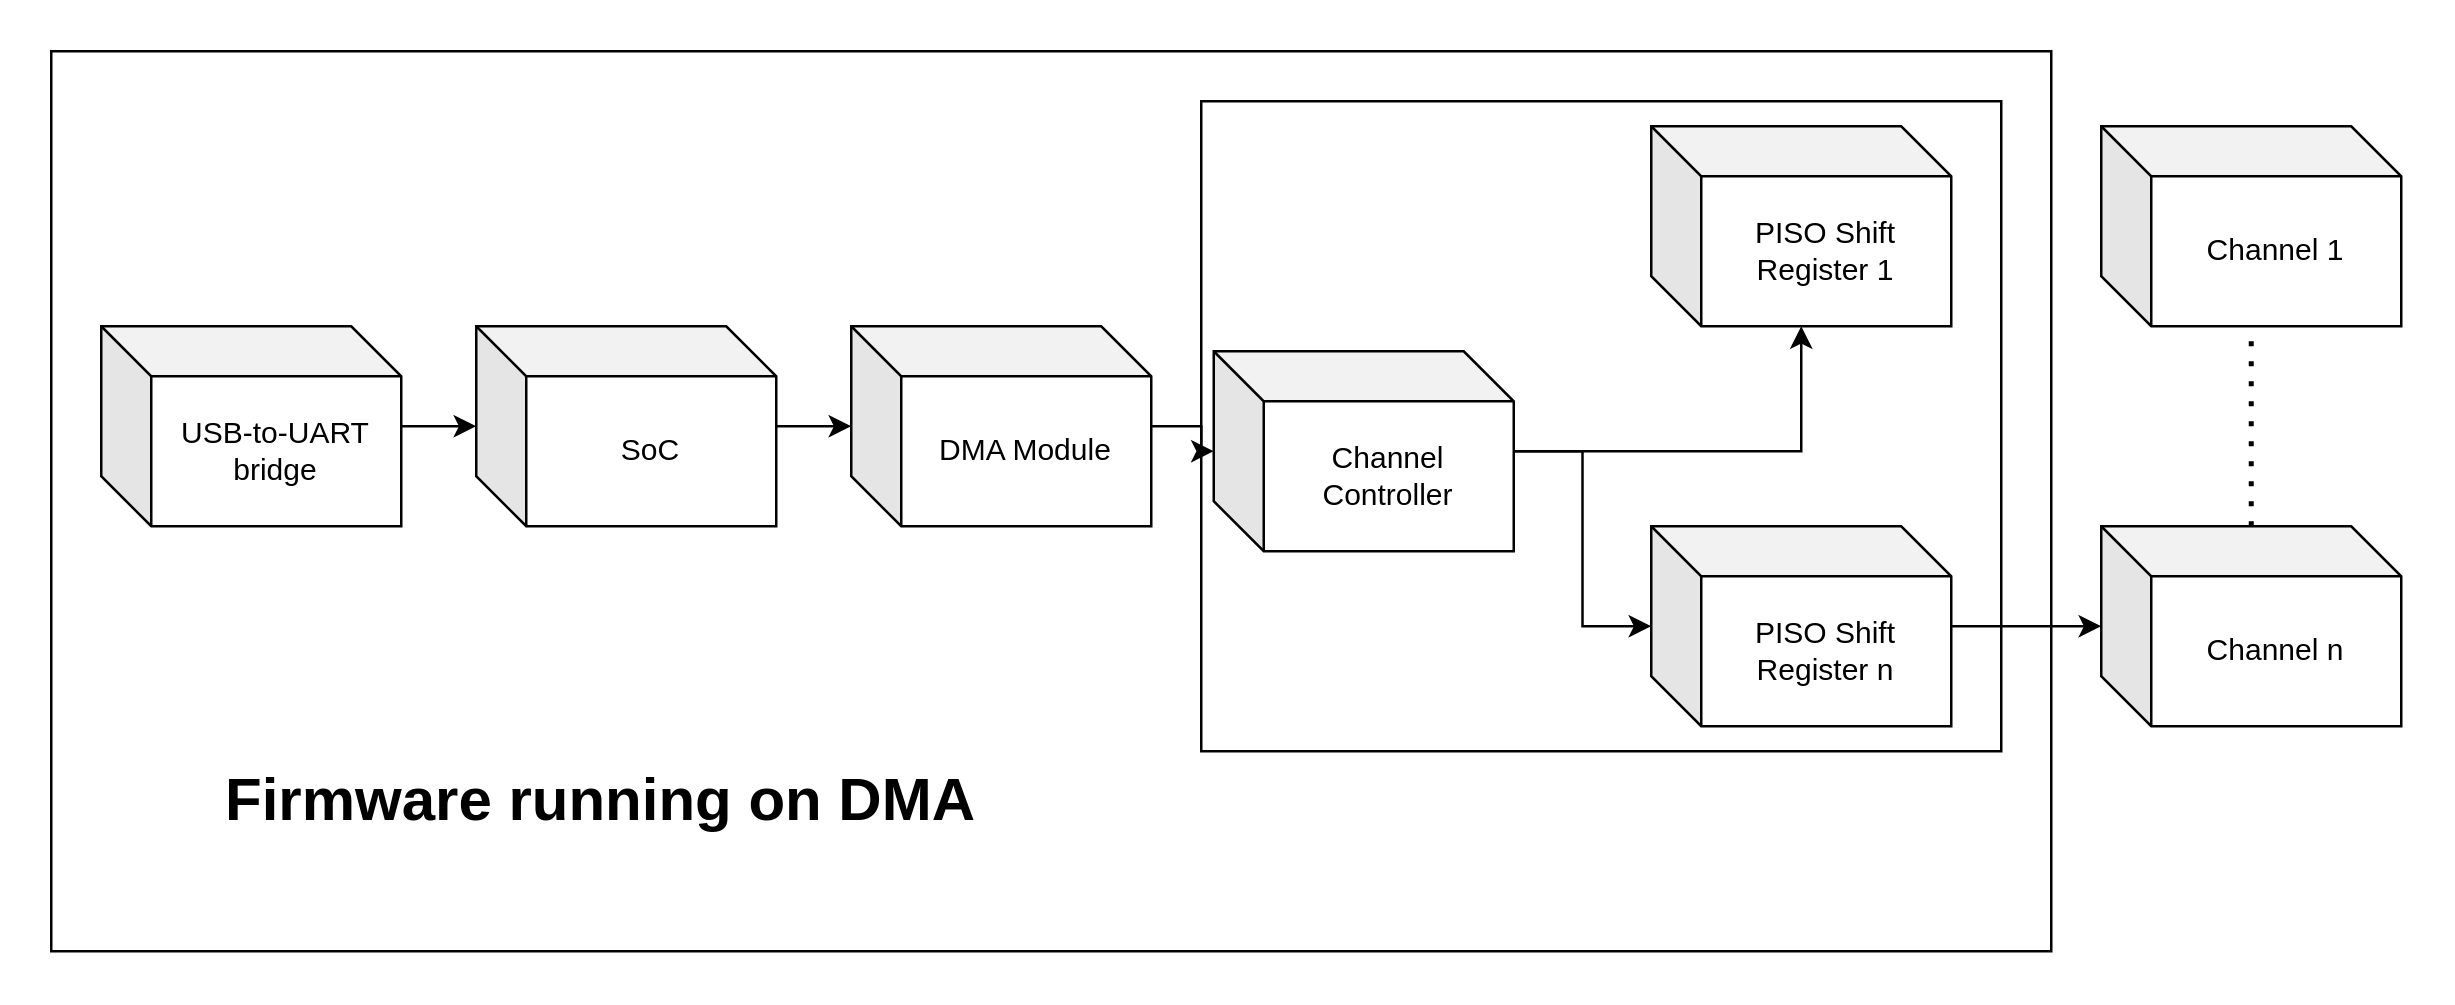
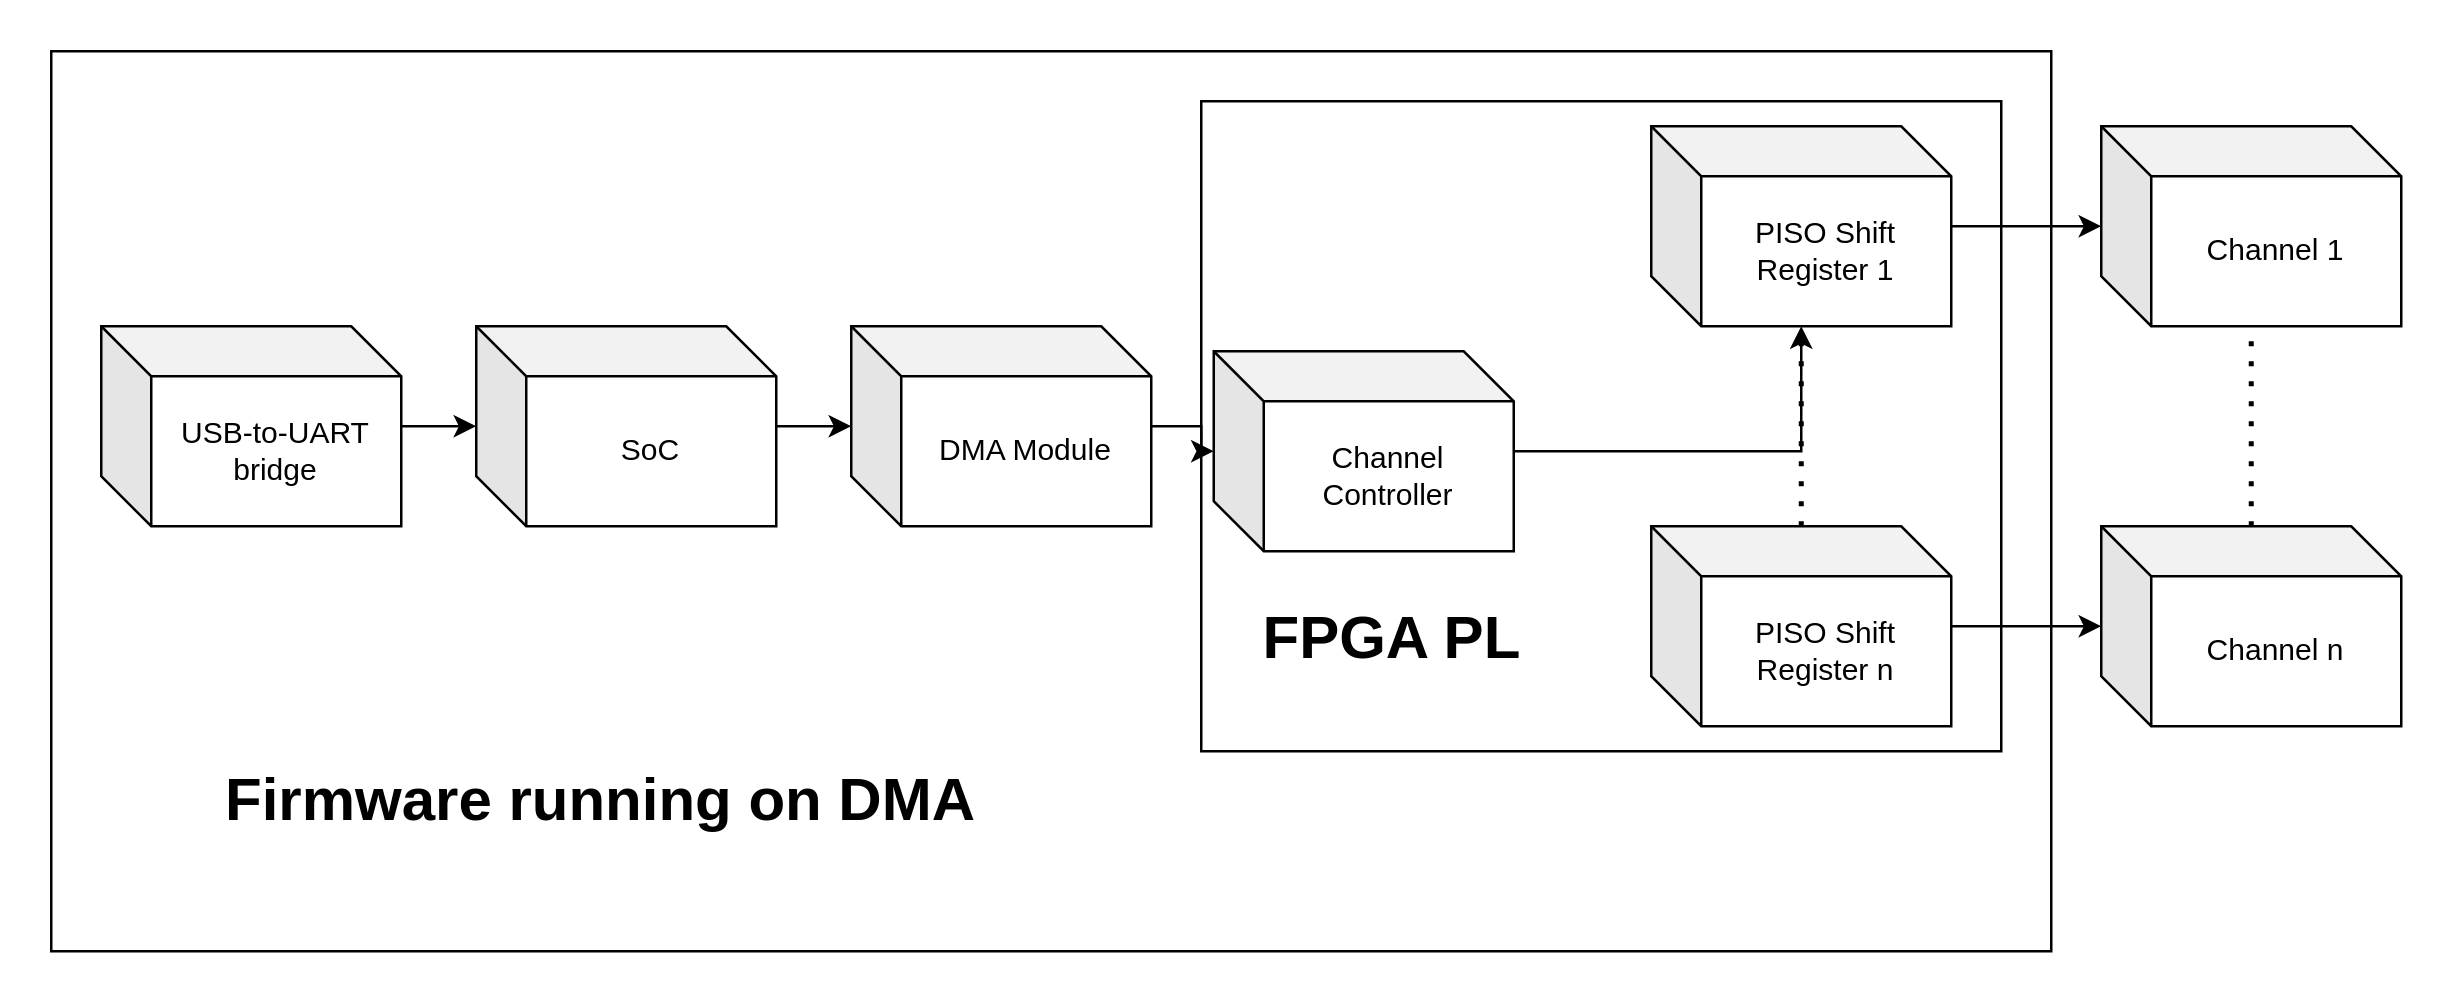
none -> (2018, 226)
none -> (1801, 503)
(1583, 567) -> none
none -> (1401, 626)
